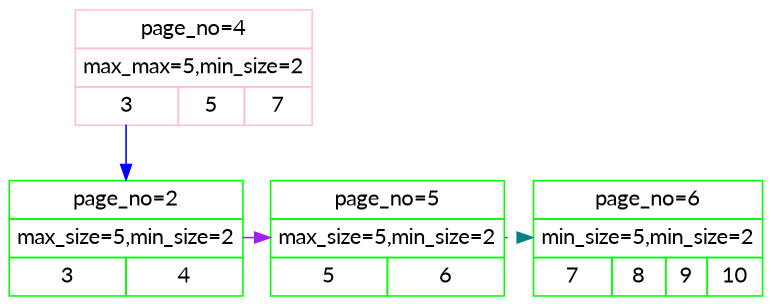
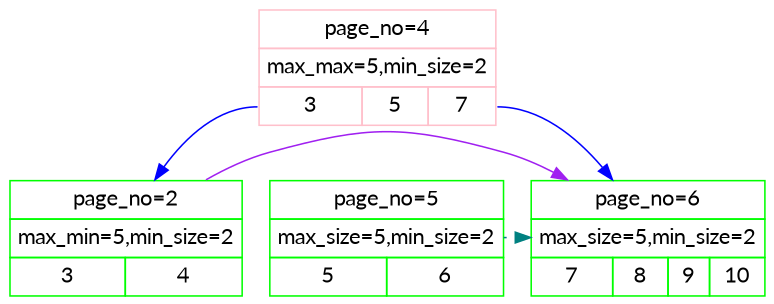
none -> (556, 126)
(126, 238) -> (126, 238)
(249, 238) -> (379, 132)
(648, 238) -> (648, 238)
